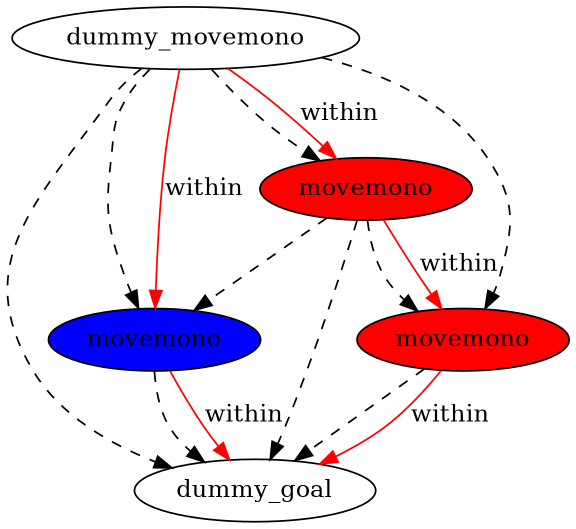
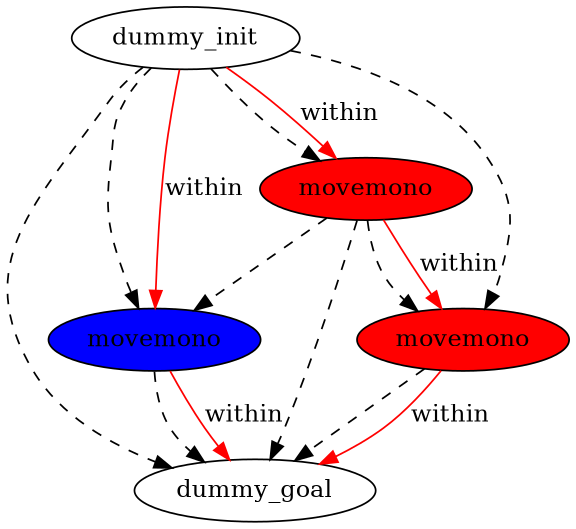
(186, 38) -> (186, 38)
